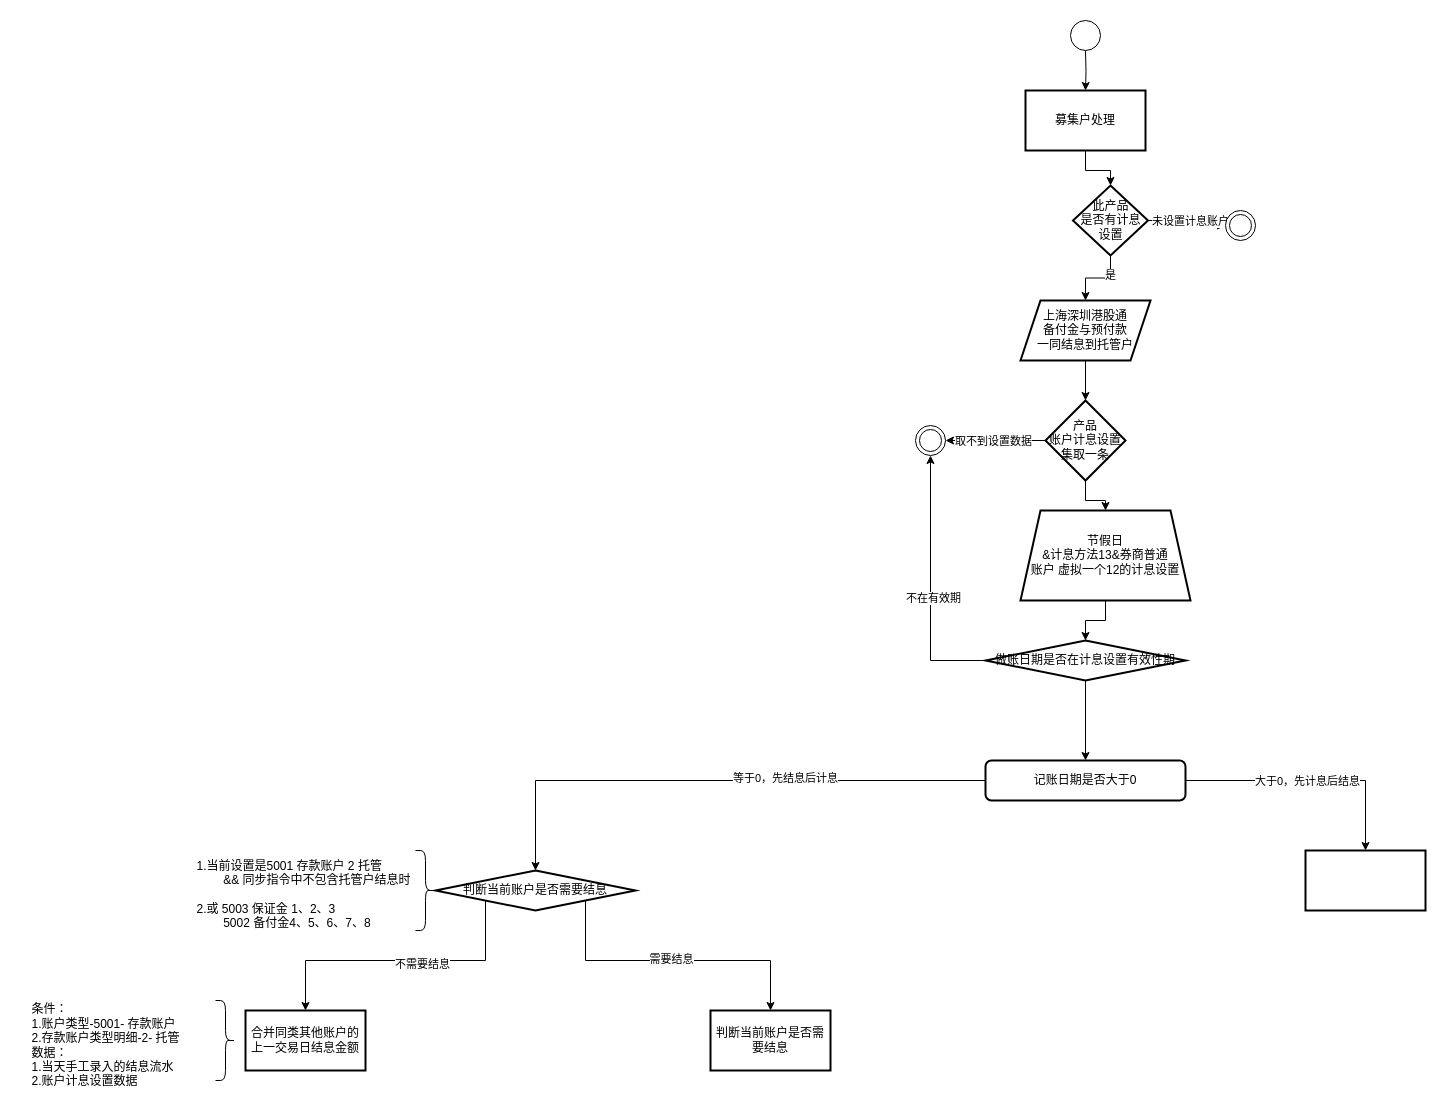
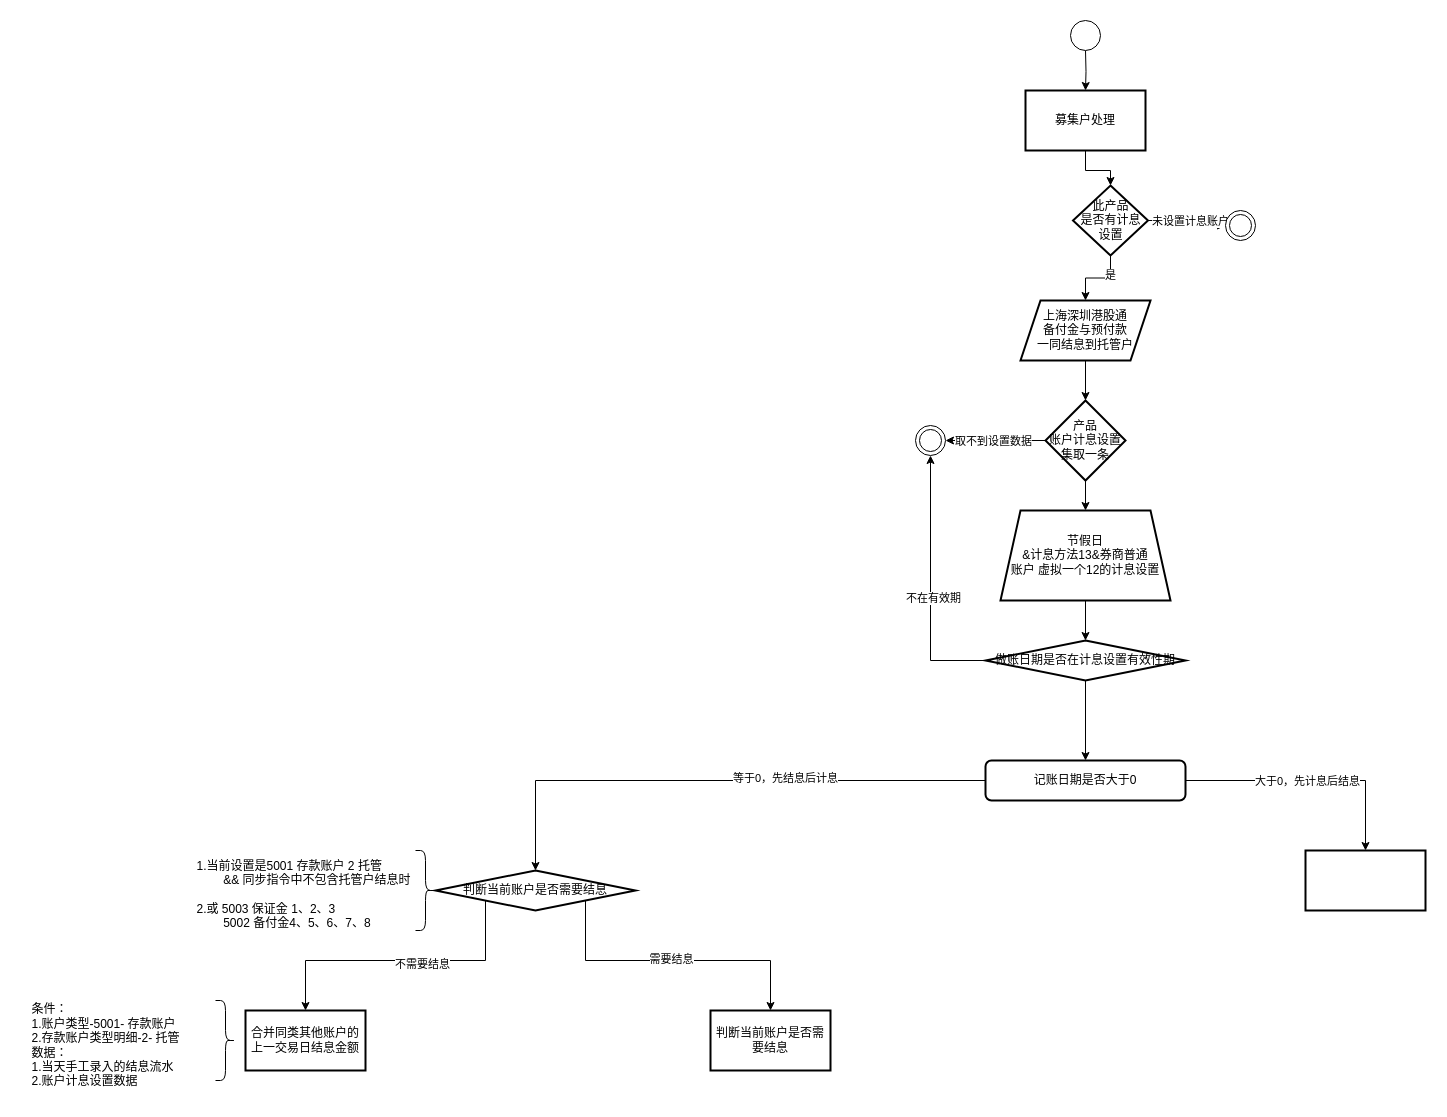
(1106, 556) -> (1086, 556)
